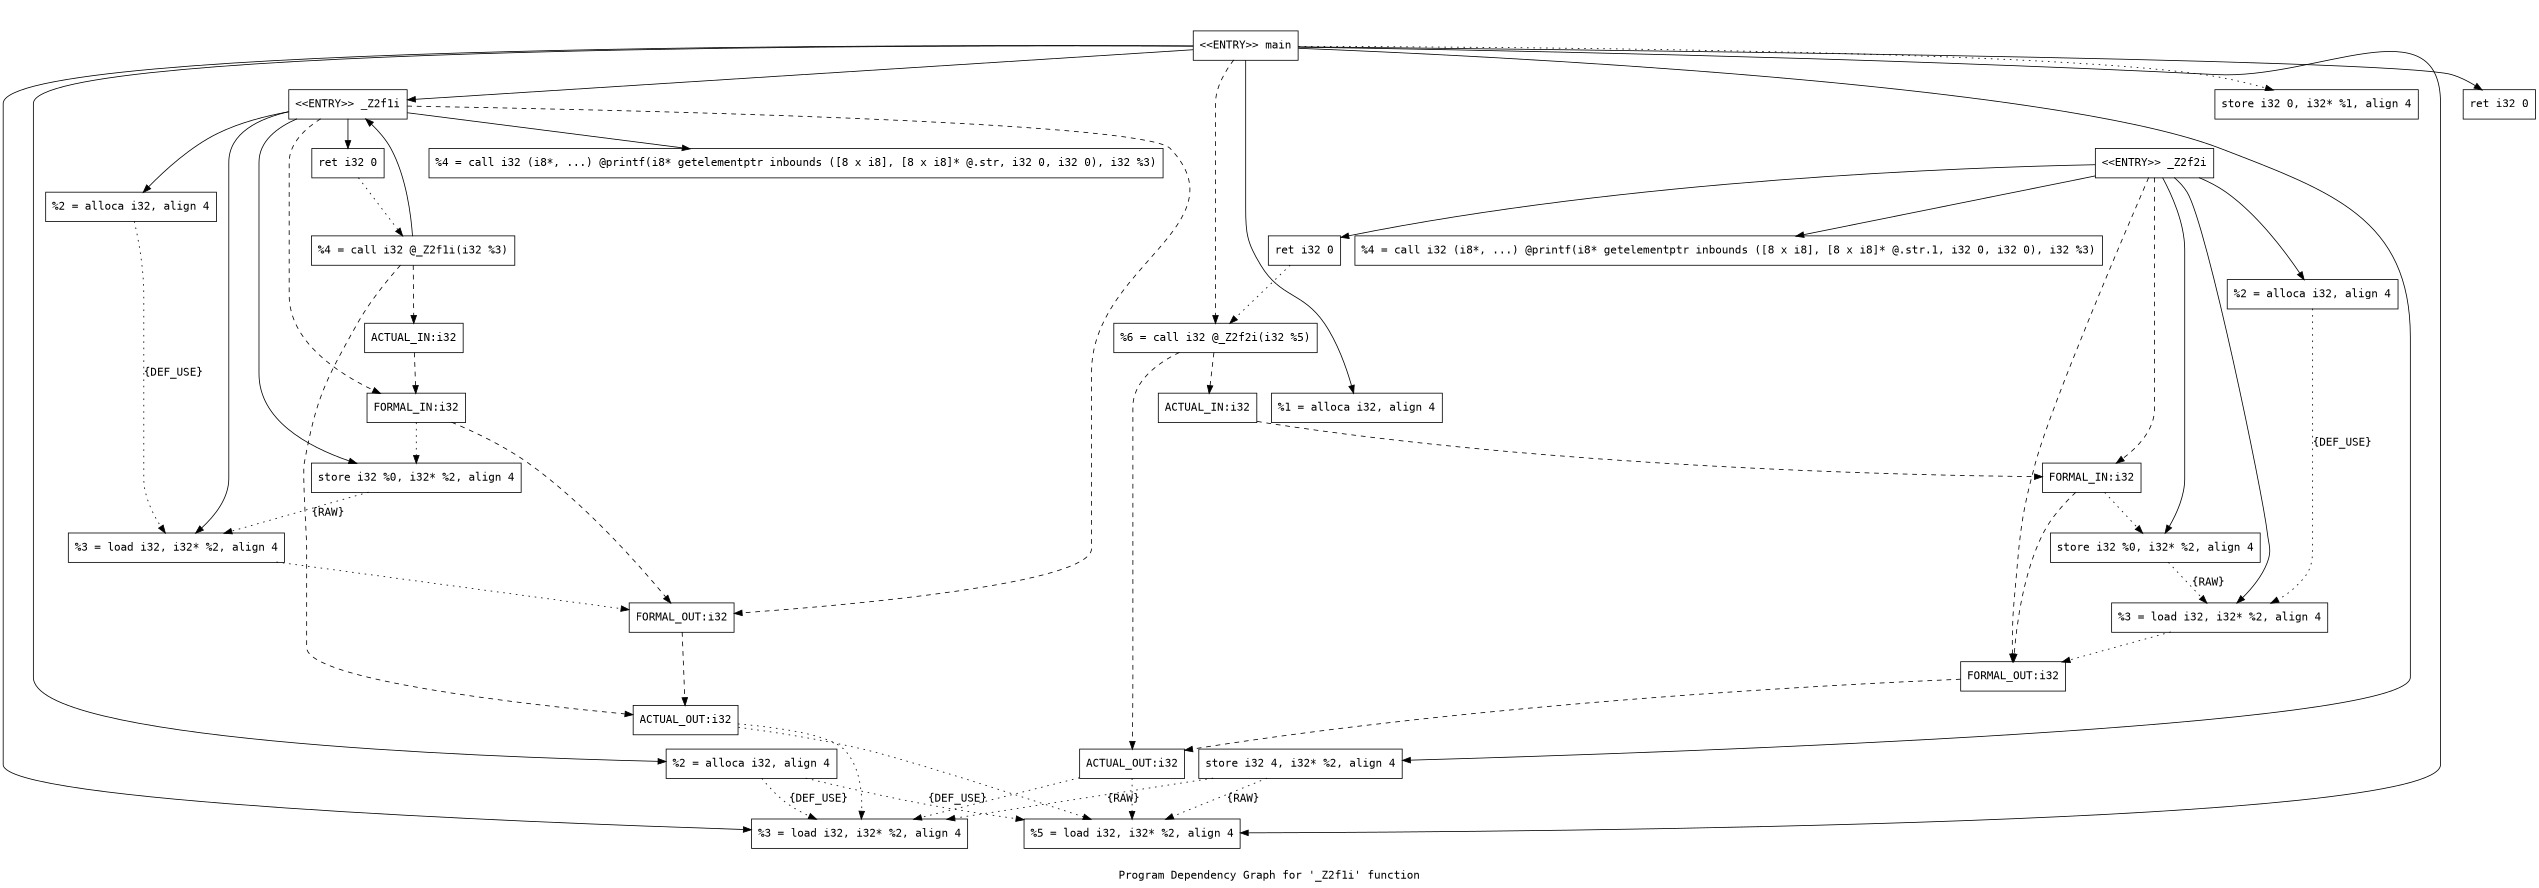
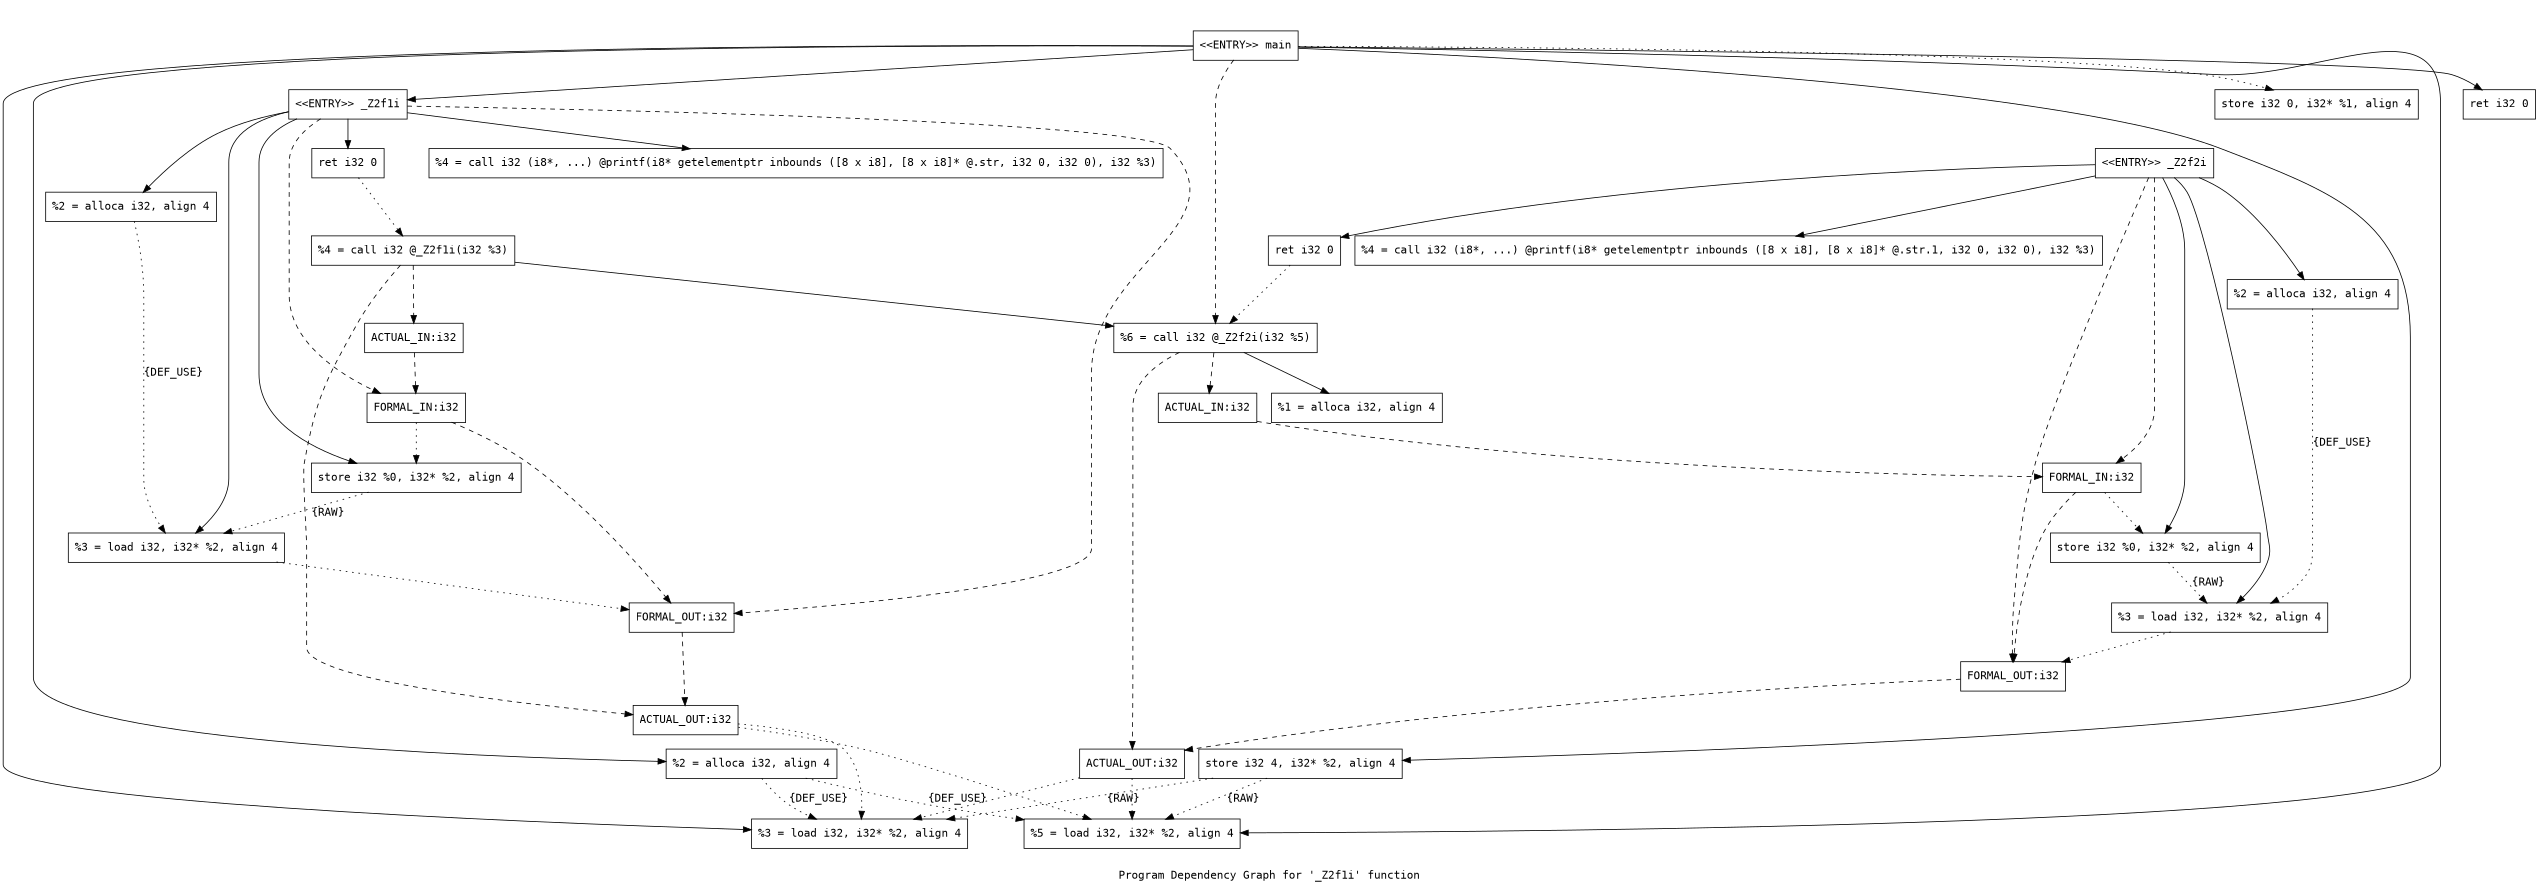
(402, 176) -> (810, 294)
(1249, 241) -> (1283, 371)
